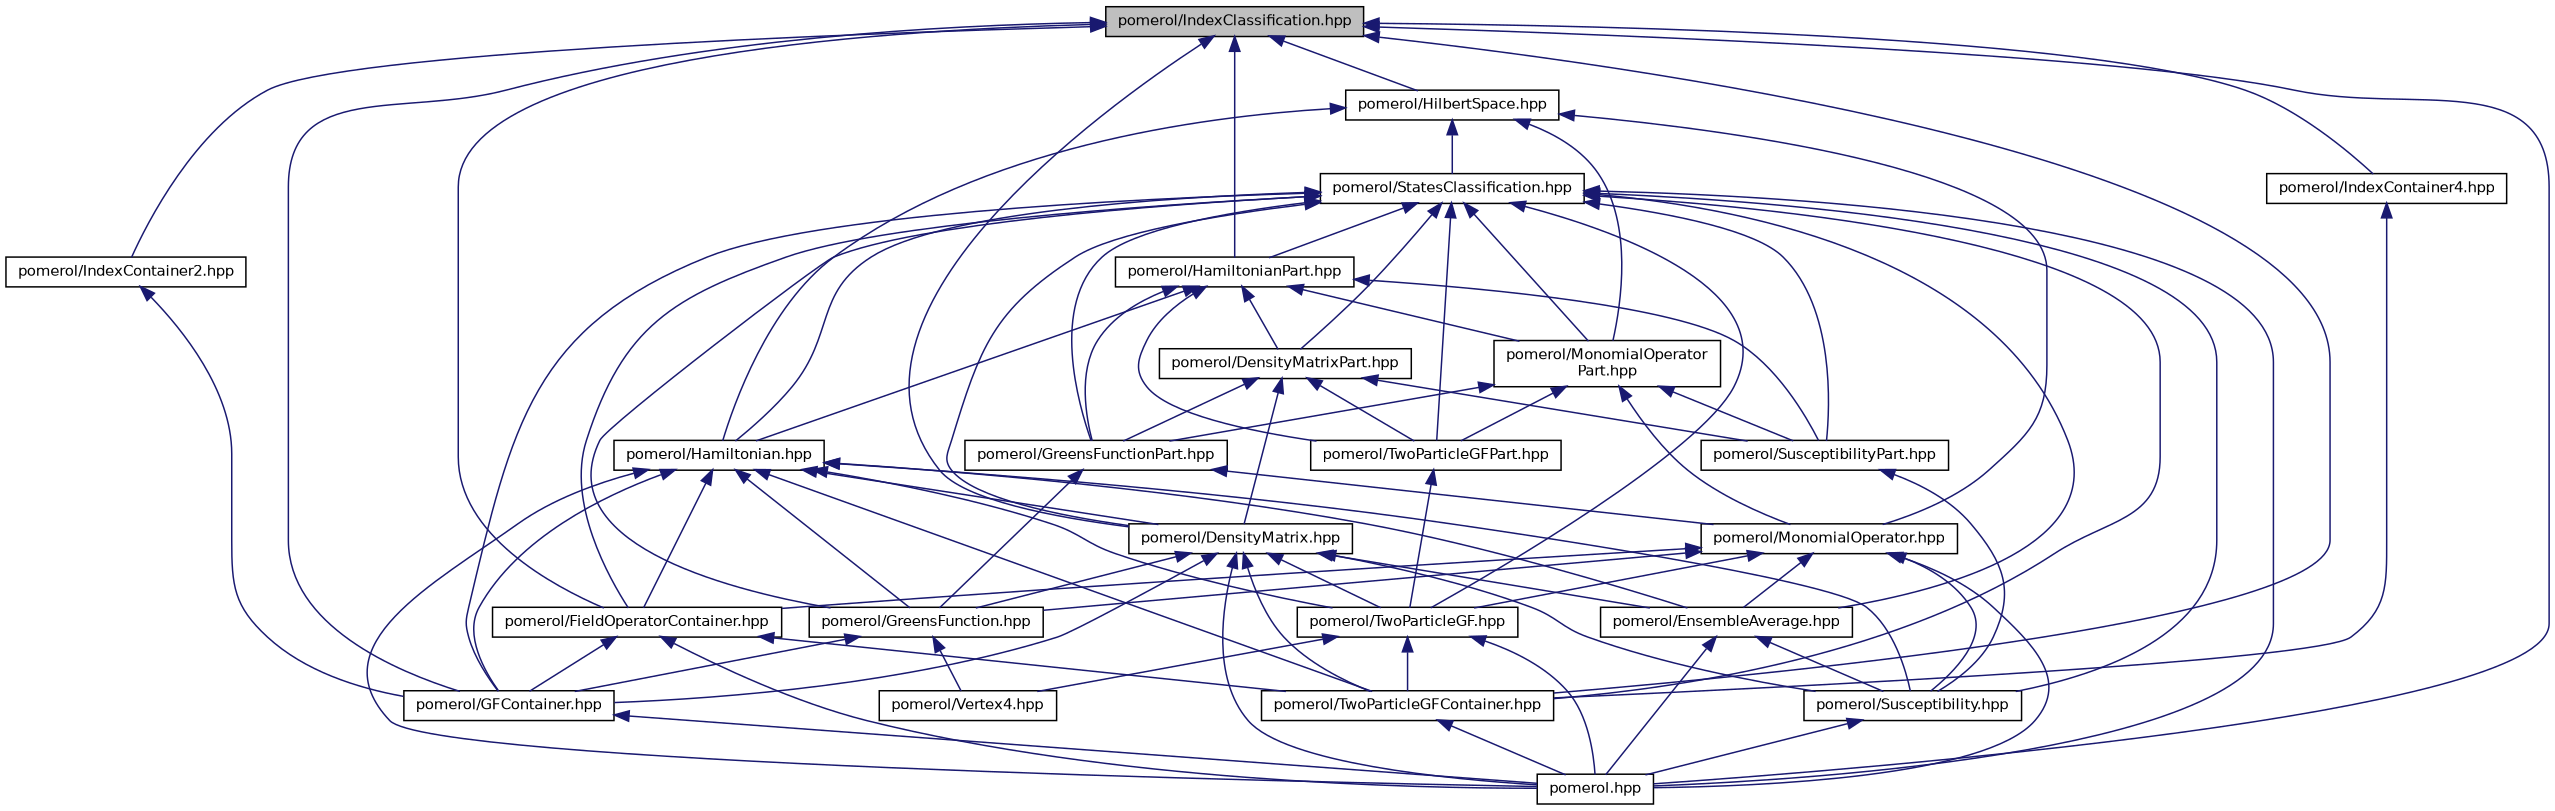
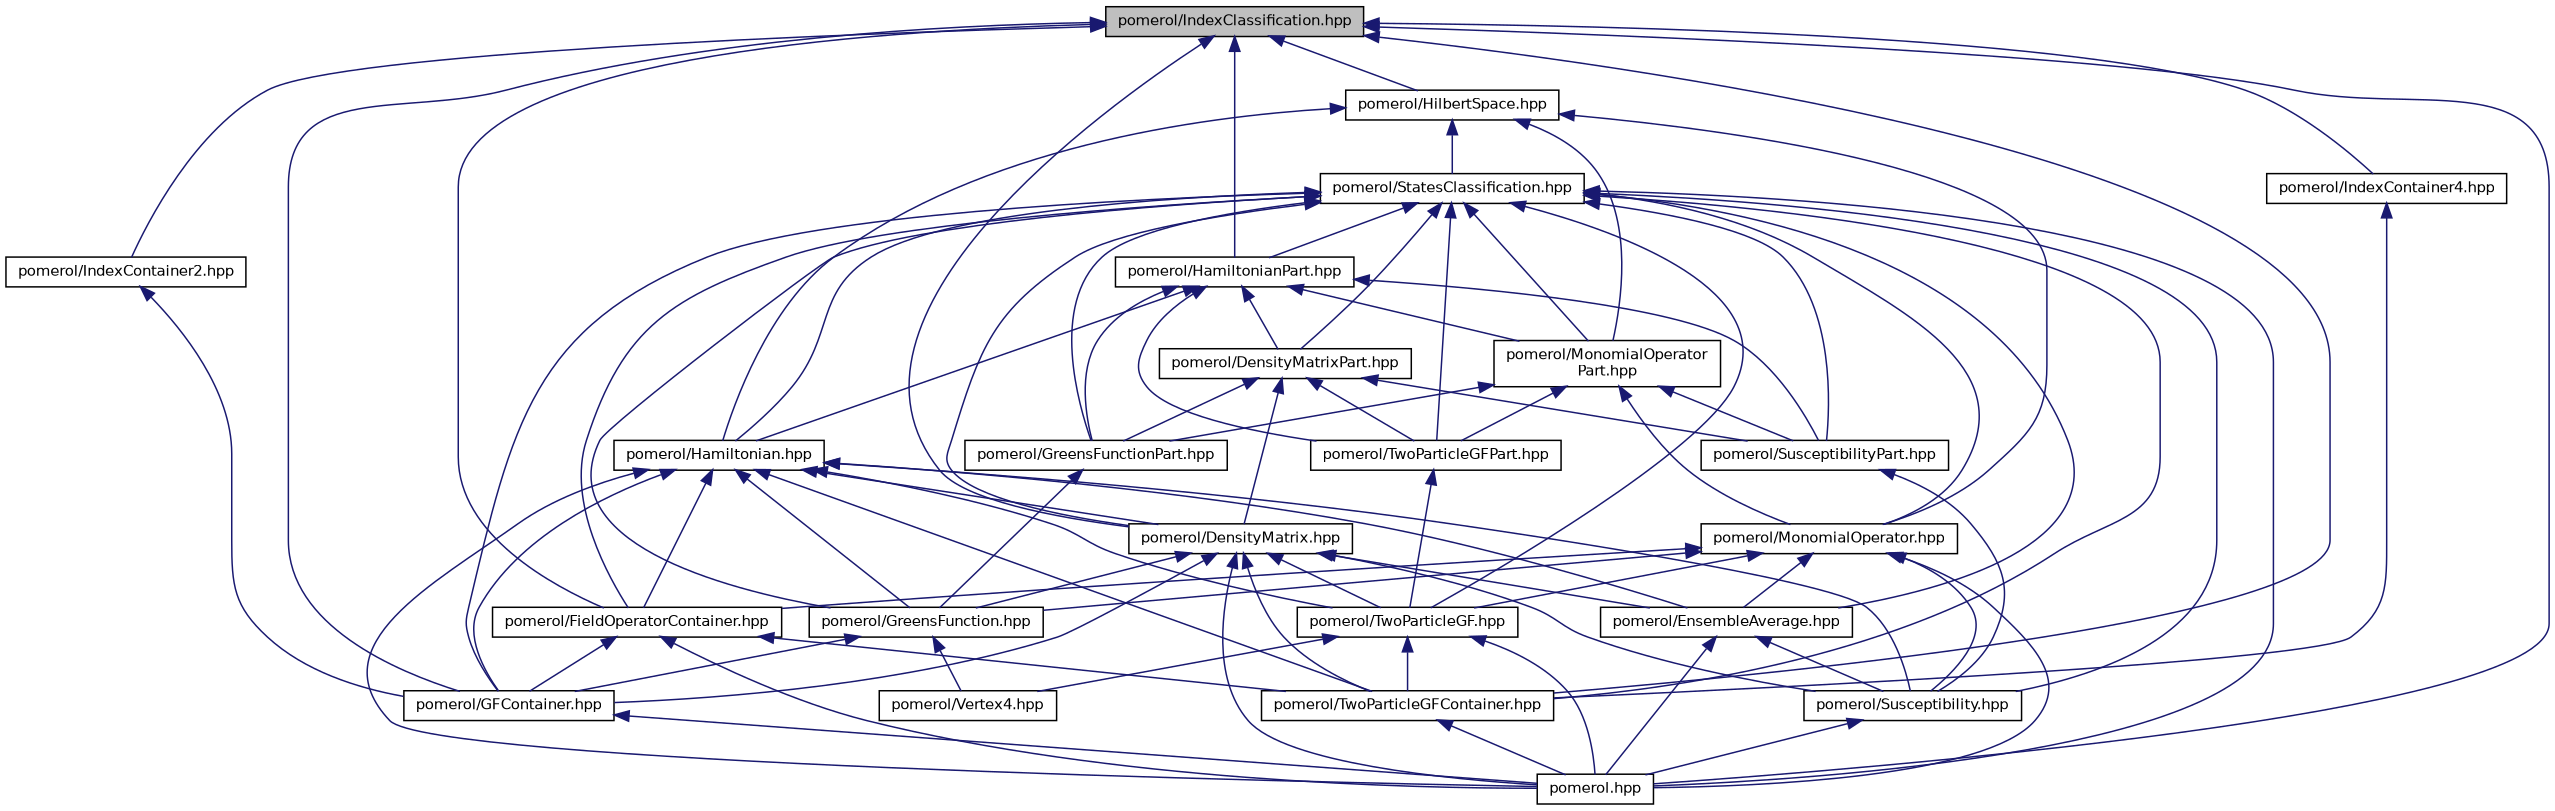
(1470, 498) -> (1885, 301)
